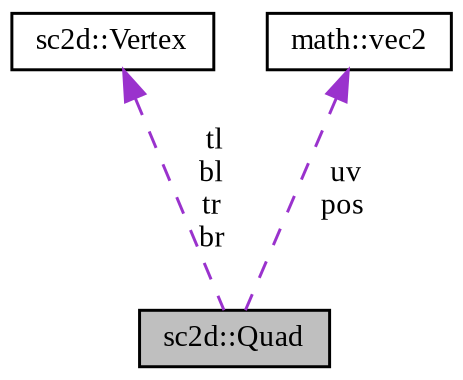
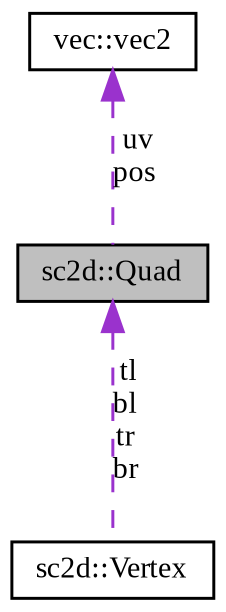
(359, 42) -> (113, 42)
(180, 204) -> (113, 437)
